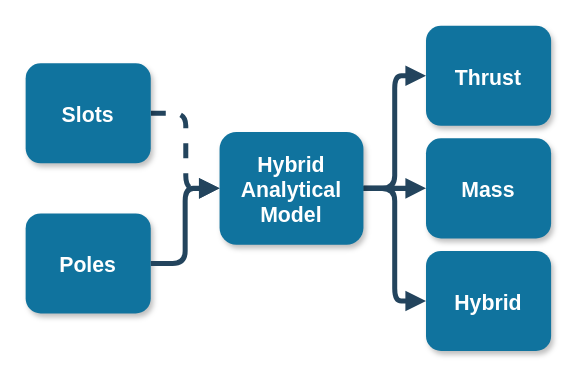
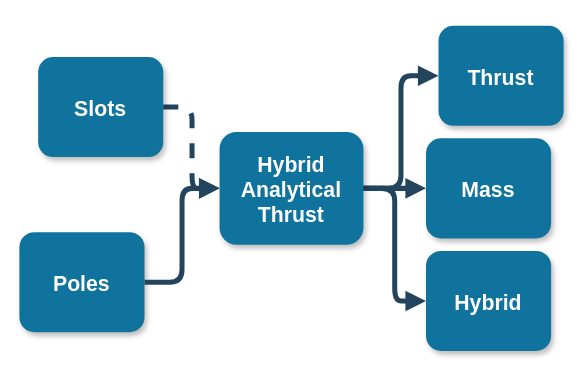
(488, 76) -> (501, 76)
(88, 113) -> (101, 107)
(291, 165) -> (291, 165)
(88, 263) -> (82, 282)
